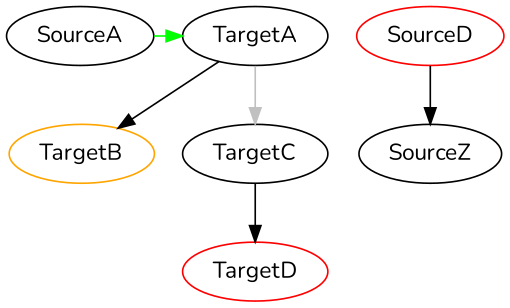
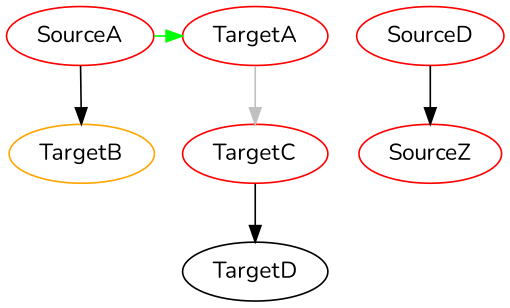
(80, 36) -> (80, 36)
(255, 36) -> (255, 36)
(175, 90) -> (81, 87)
(255, 154) -> (255, 154)
(430, 154) -> (430, 154)
(255, 272) -> (255, 272)
